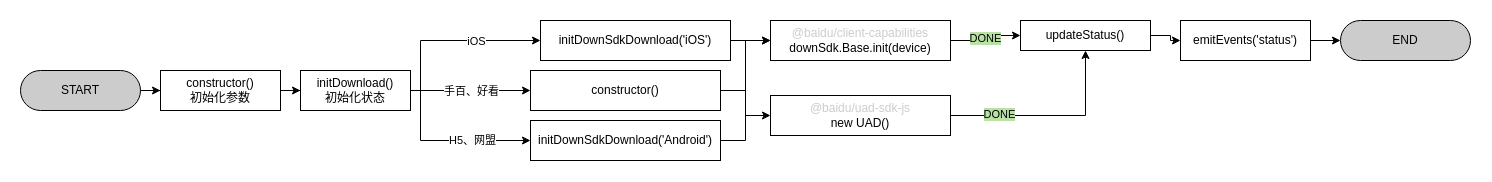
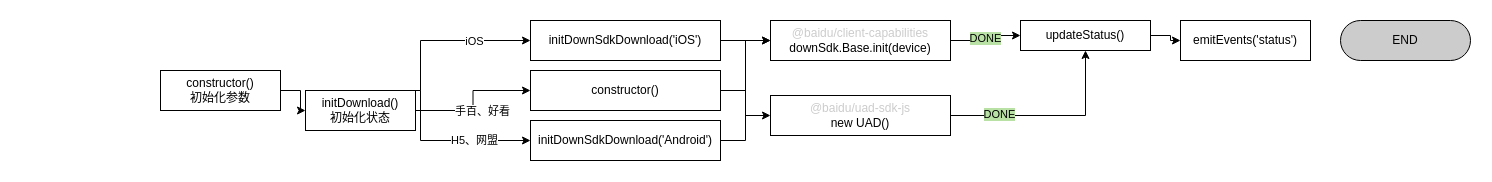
(636, 41) -> (626, 41)
(1330, 41) -> none
(81, 91) -> none
(155, 91) -> none
(356, 91) -> (361, 111)
